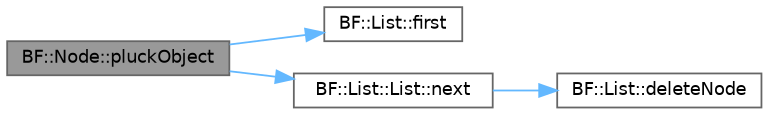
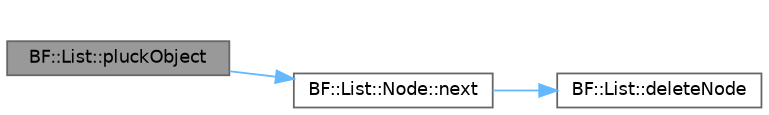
(393, 24) -> none
(118, 58) -> (118, 58)
(393, 90) -> (393, 90)
